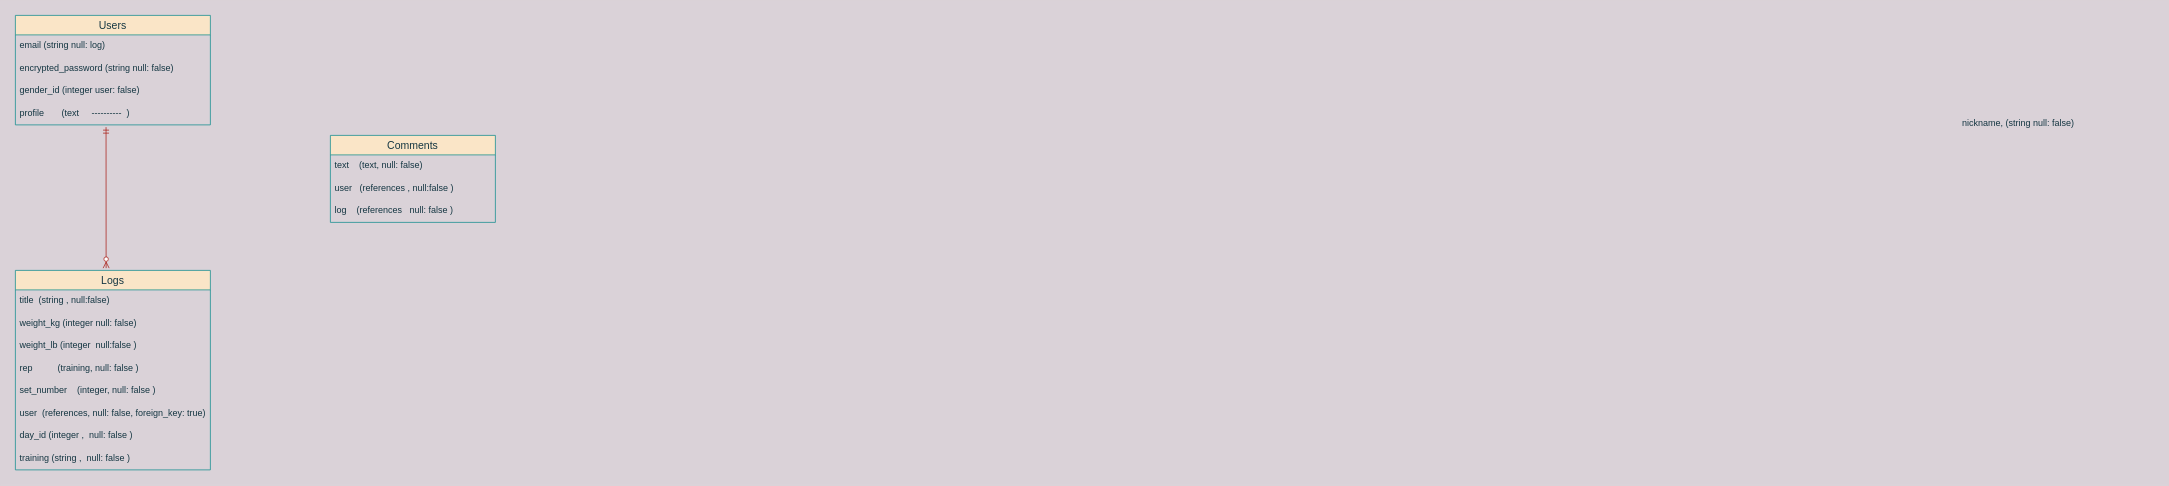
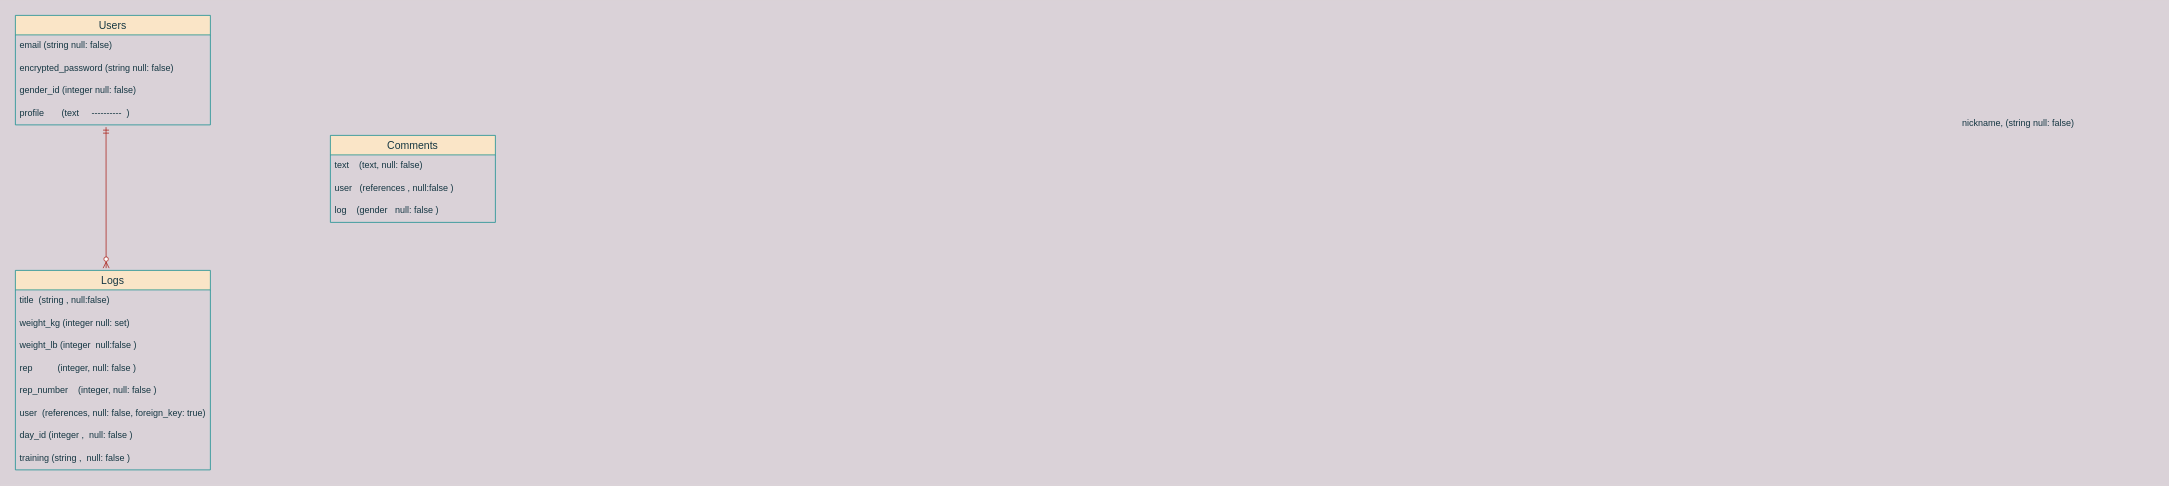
(68, 45) -> (73, 45)
(89, 90) -> (87, 90)
(408, 210) -> (398, 210)
(87, 323) -> (83, 323)
(95, 368) -> (94, 368)
(100, 390) -> (100, 390)
